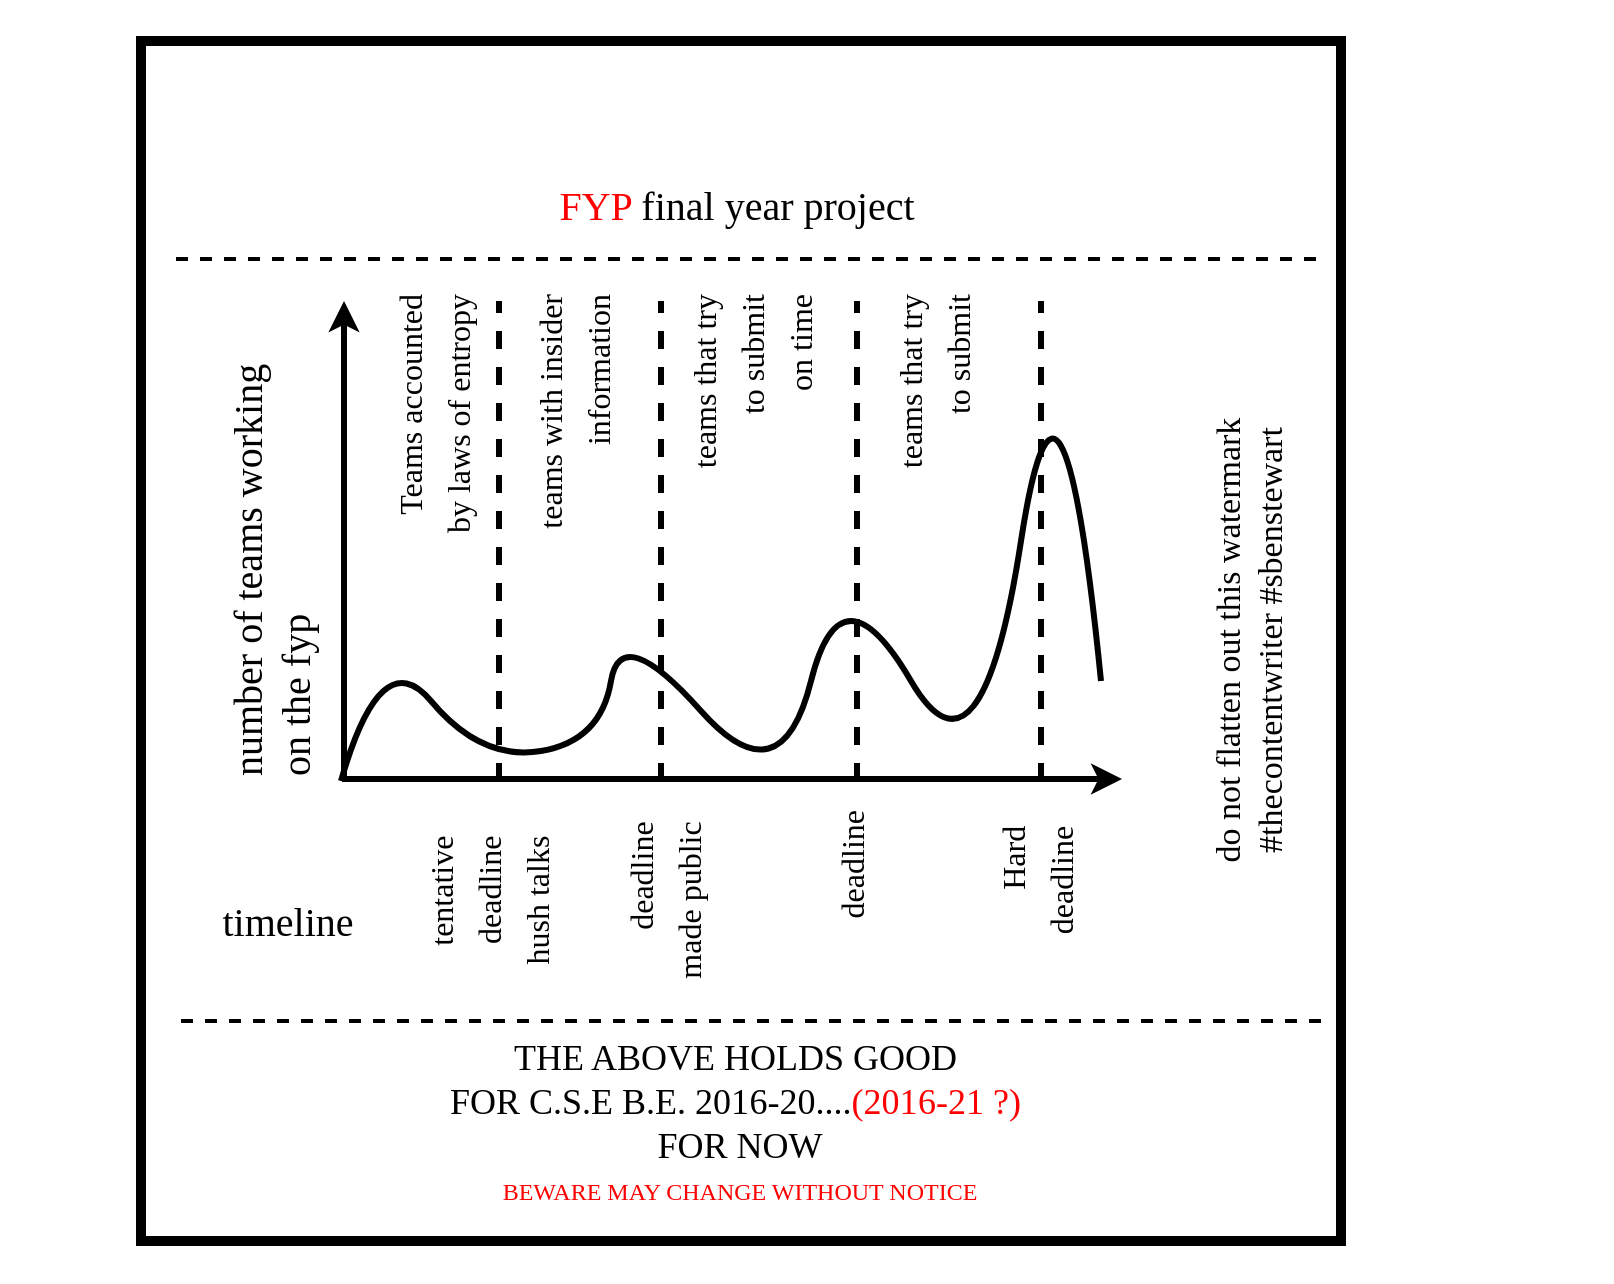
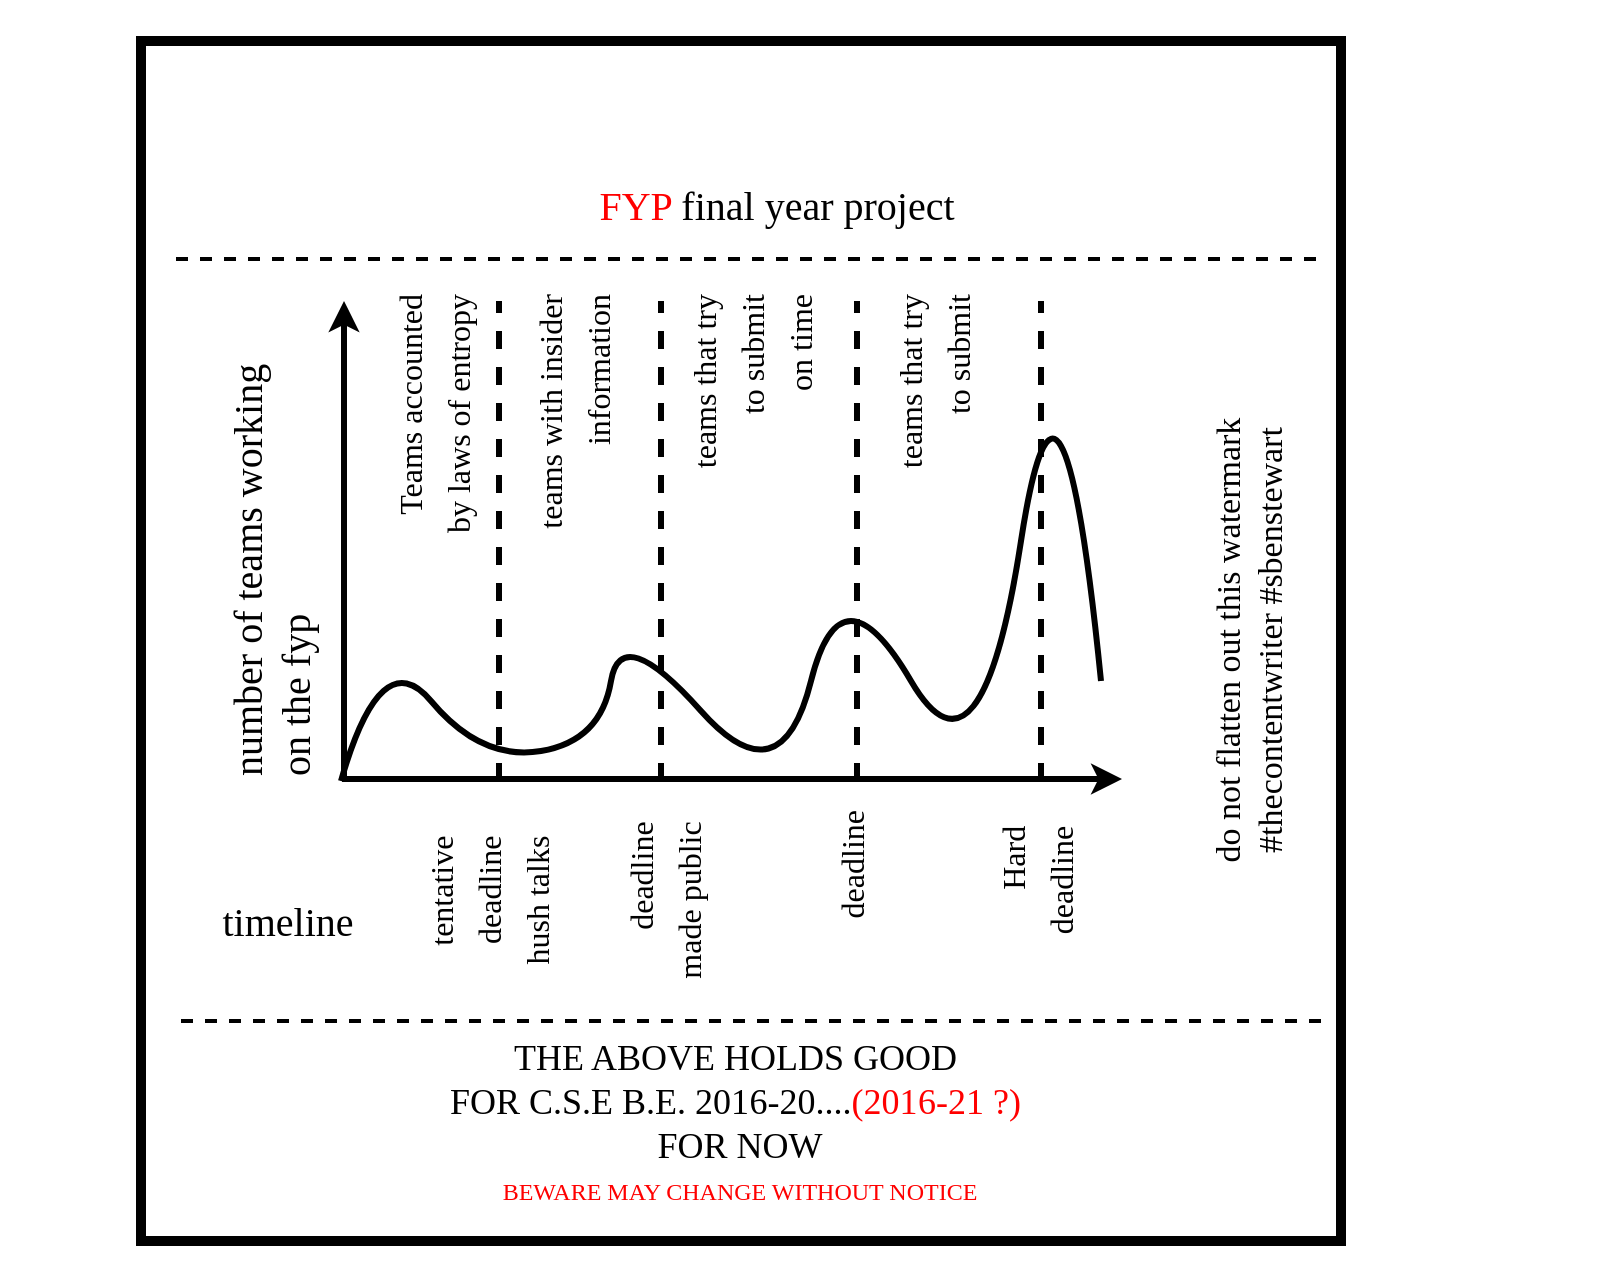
(738, 205) -> (778, 205)
